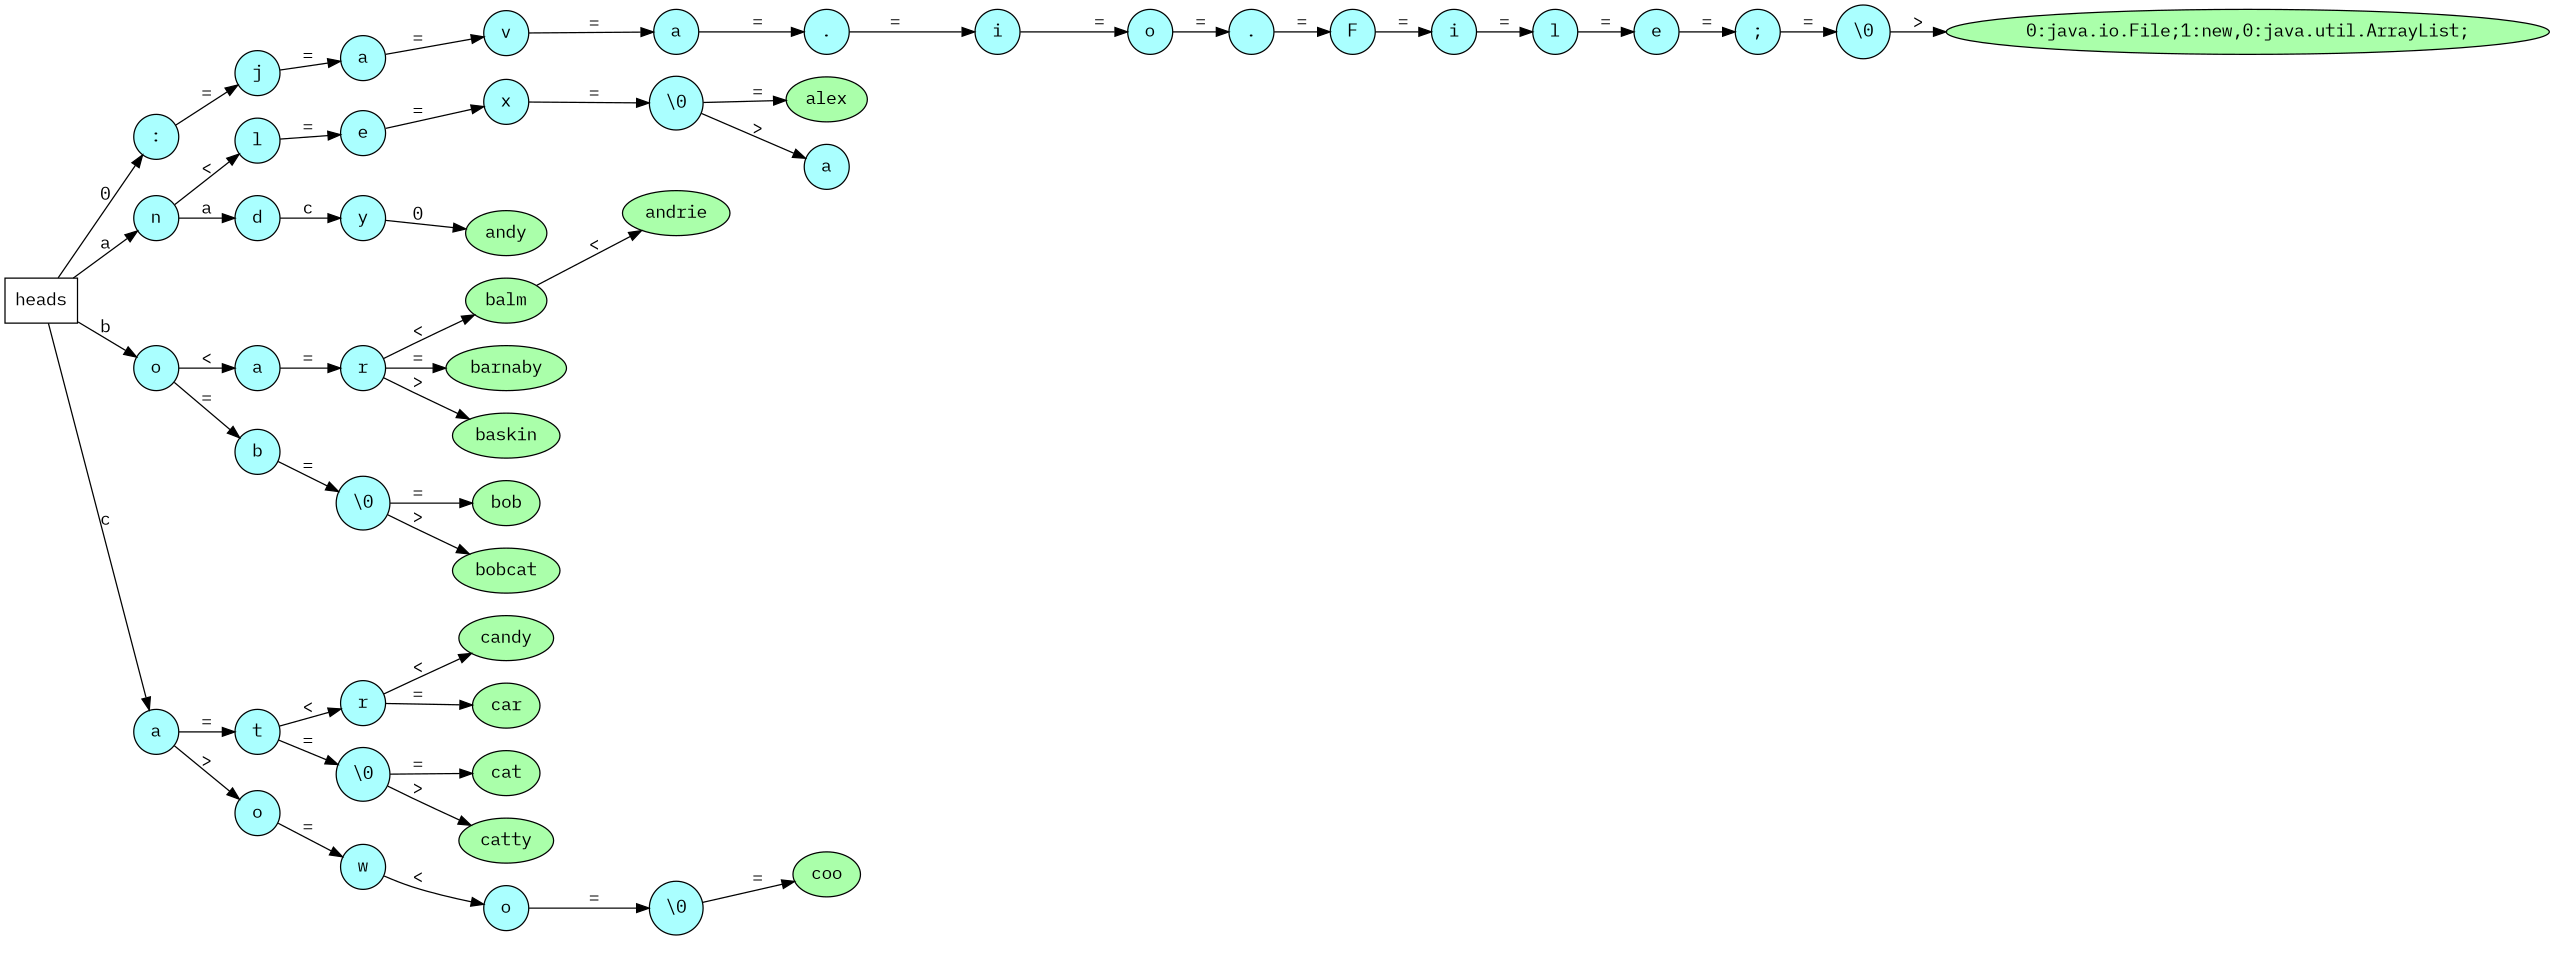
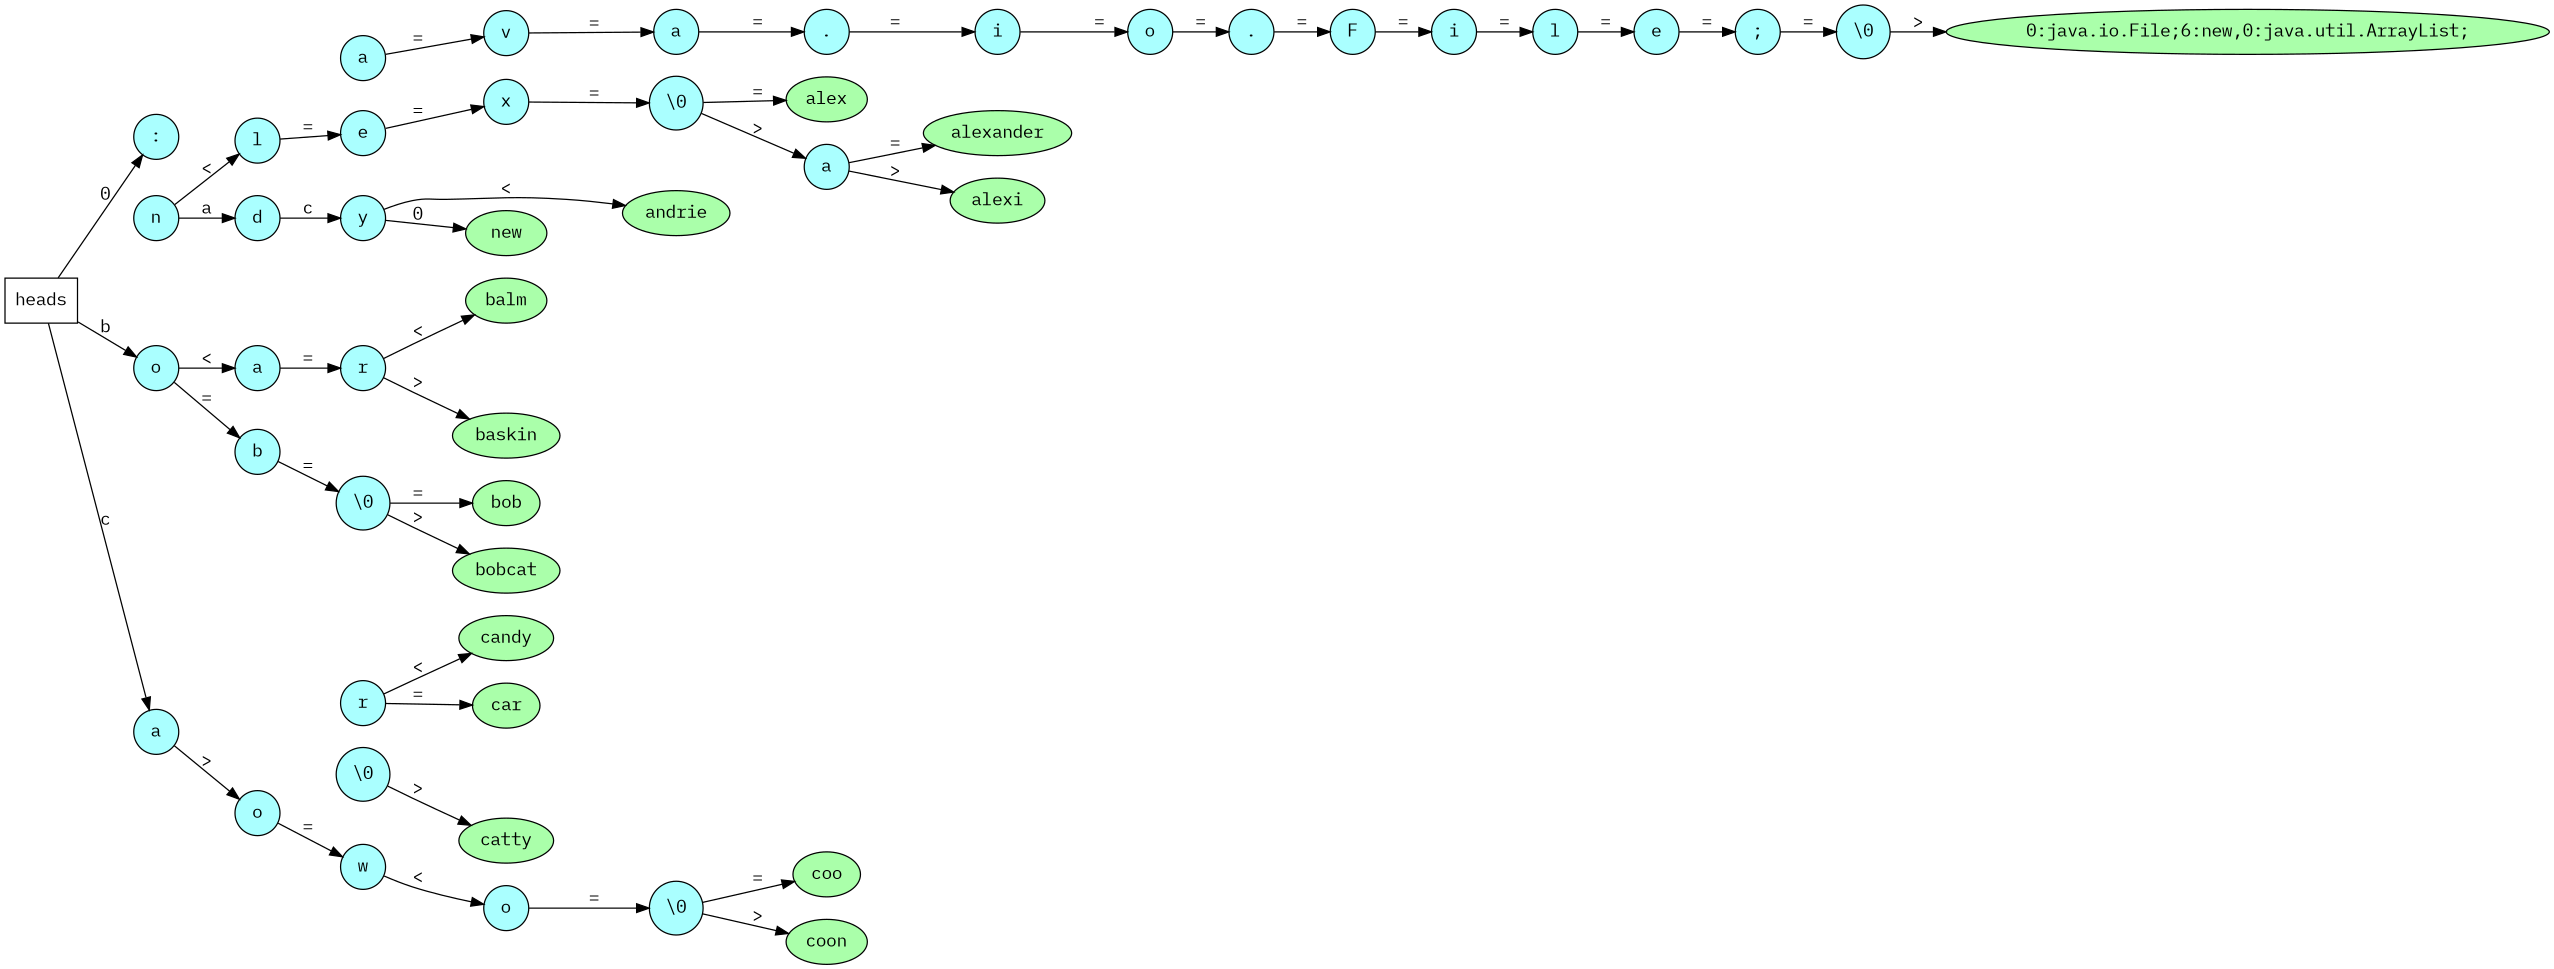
(2248, 32) -> (2248, 32)
(258, 73) -> none
none -> (998, 133)
none -> (998, 201)
(506, 233) -> (506, 233)
(100, 258) -> none
(583, 261) -> (498, 198)
(506, 368) -> none
(258, 732) -> none
(506, 773) -> none
none -> (827, 942)
